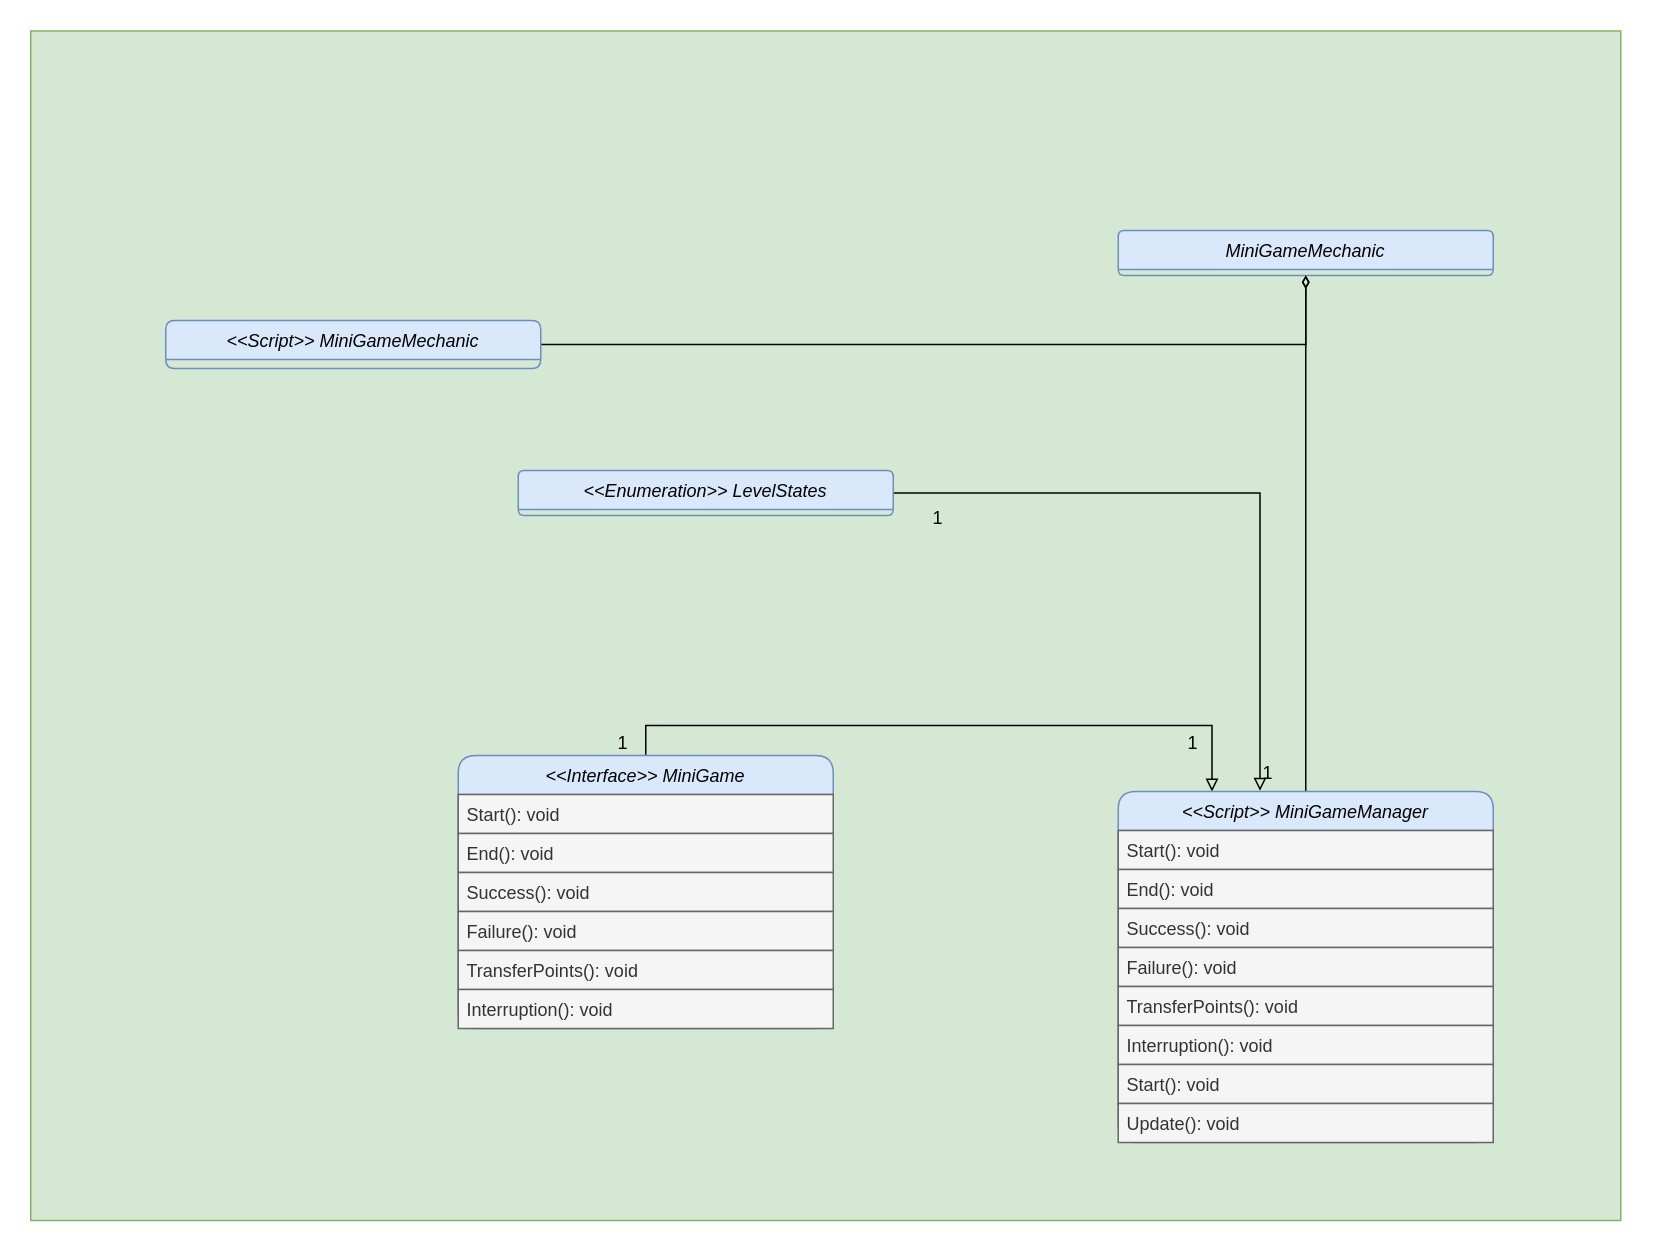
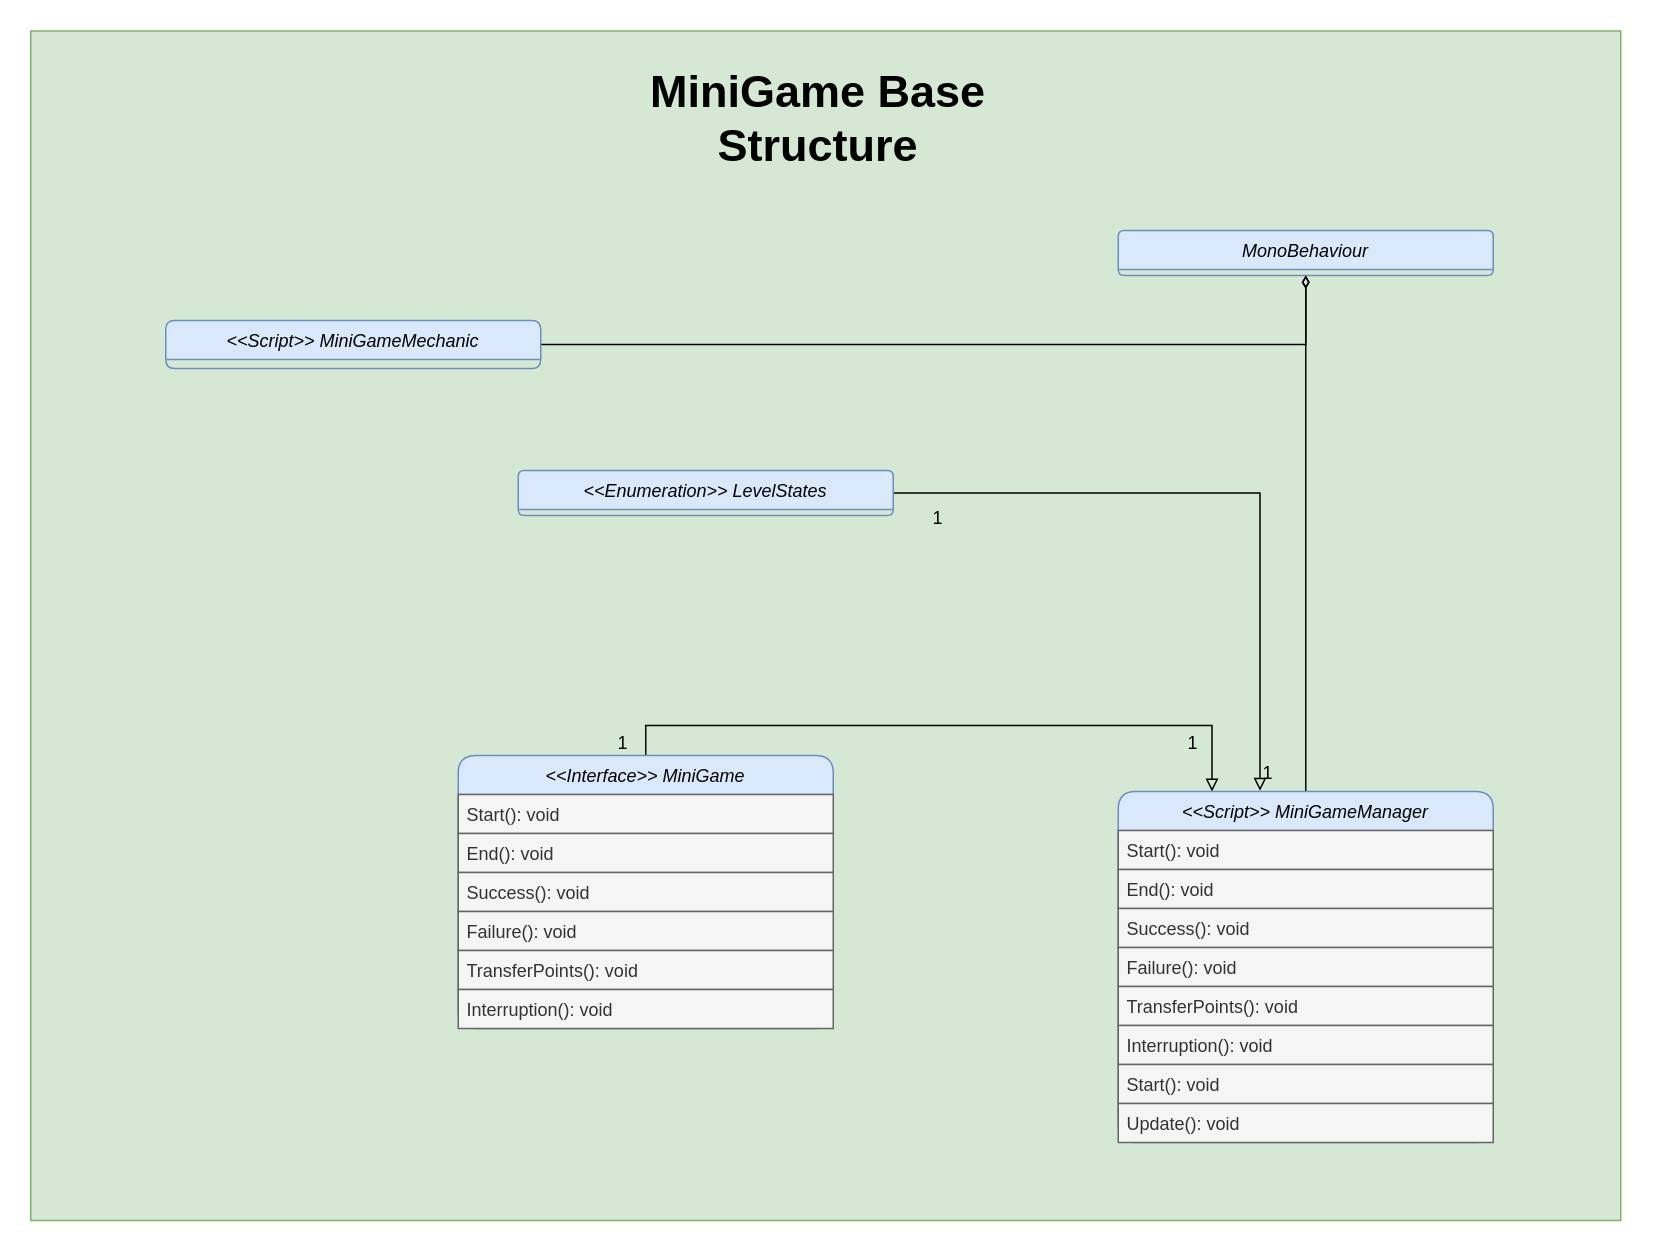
none -> (818, 118)
(1305, 251) -> (1305, 251)
